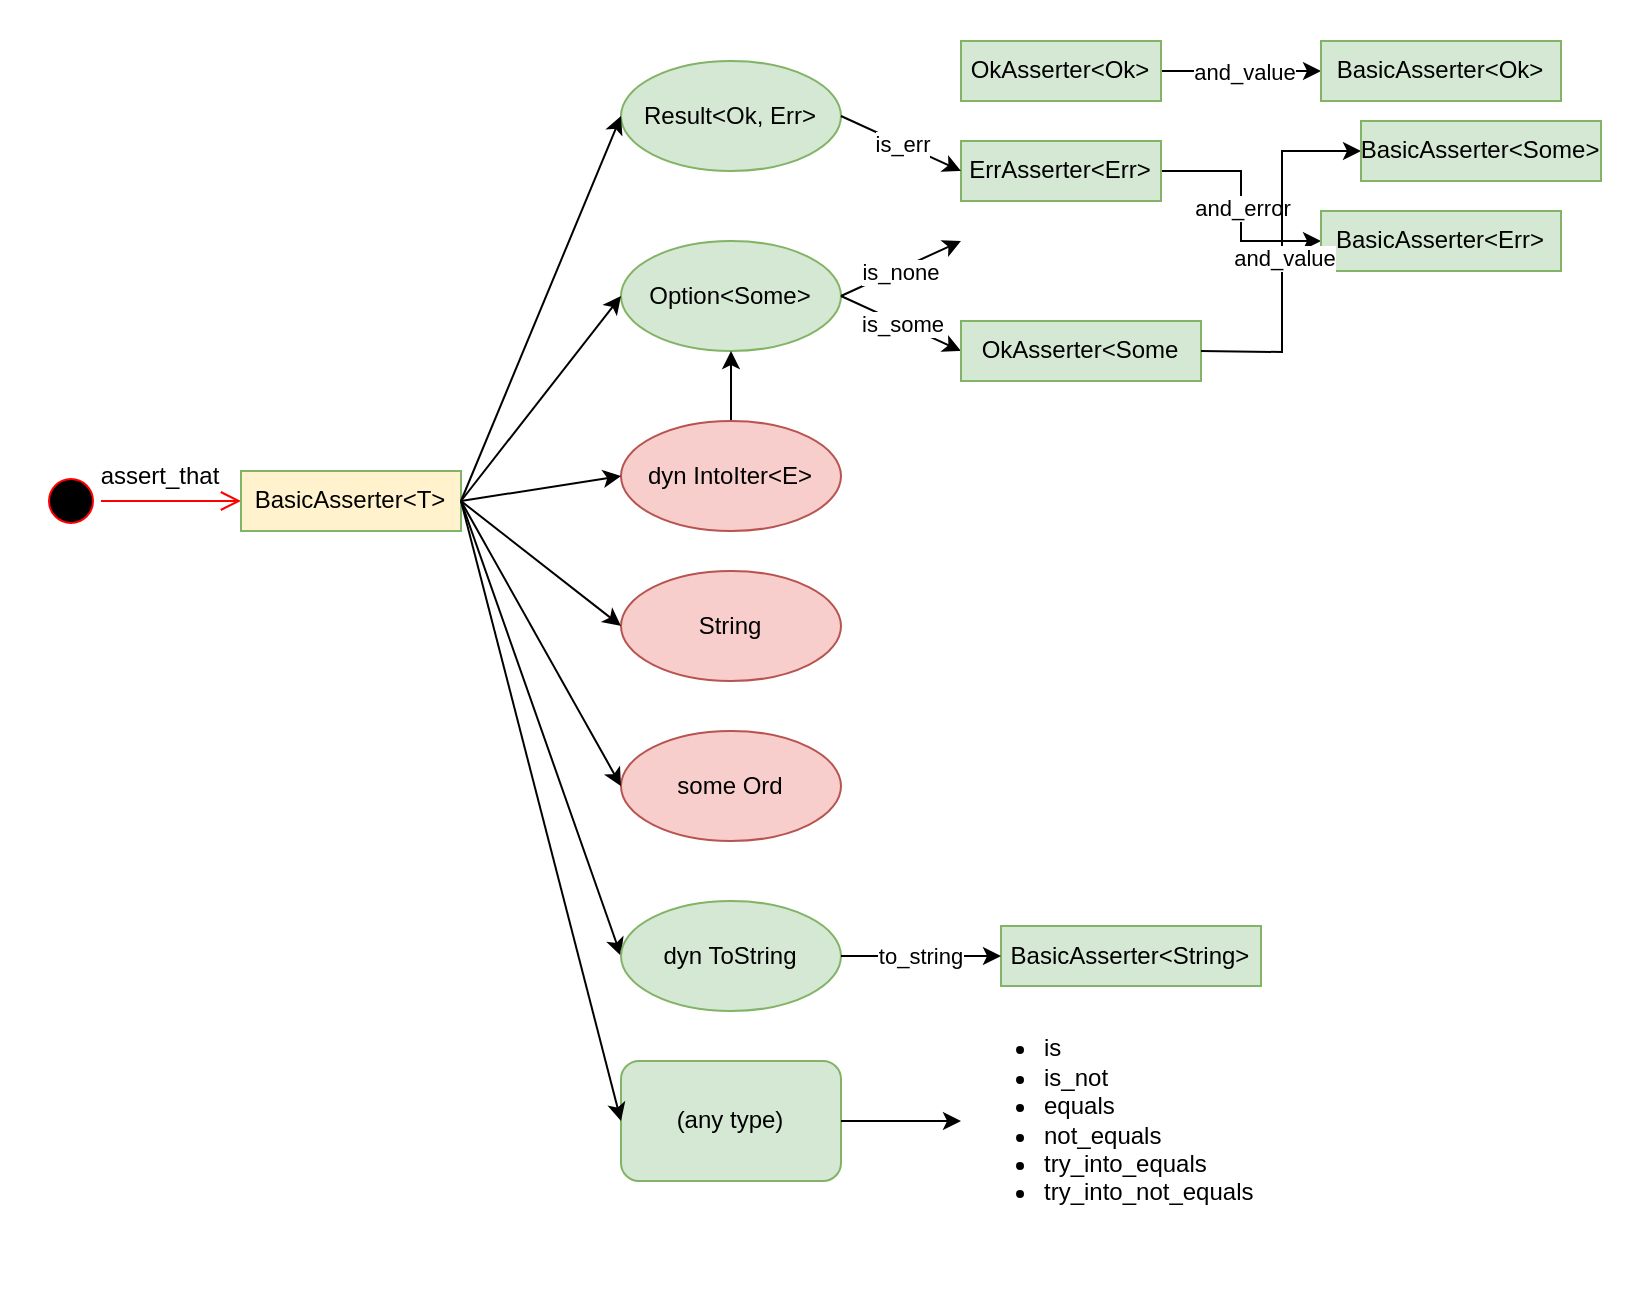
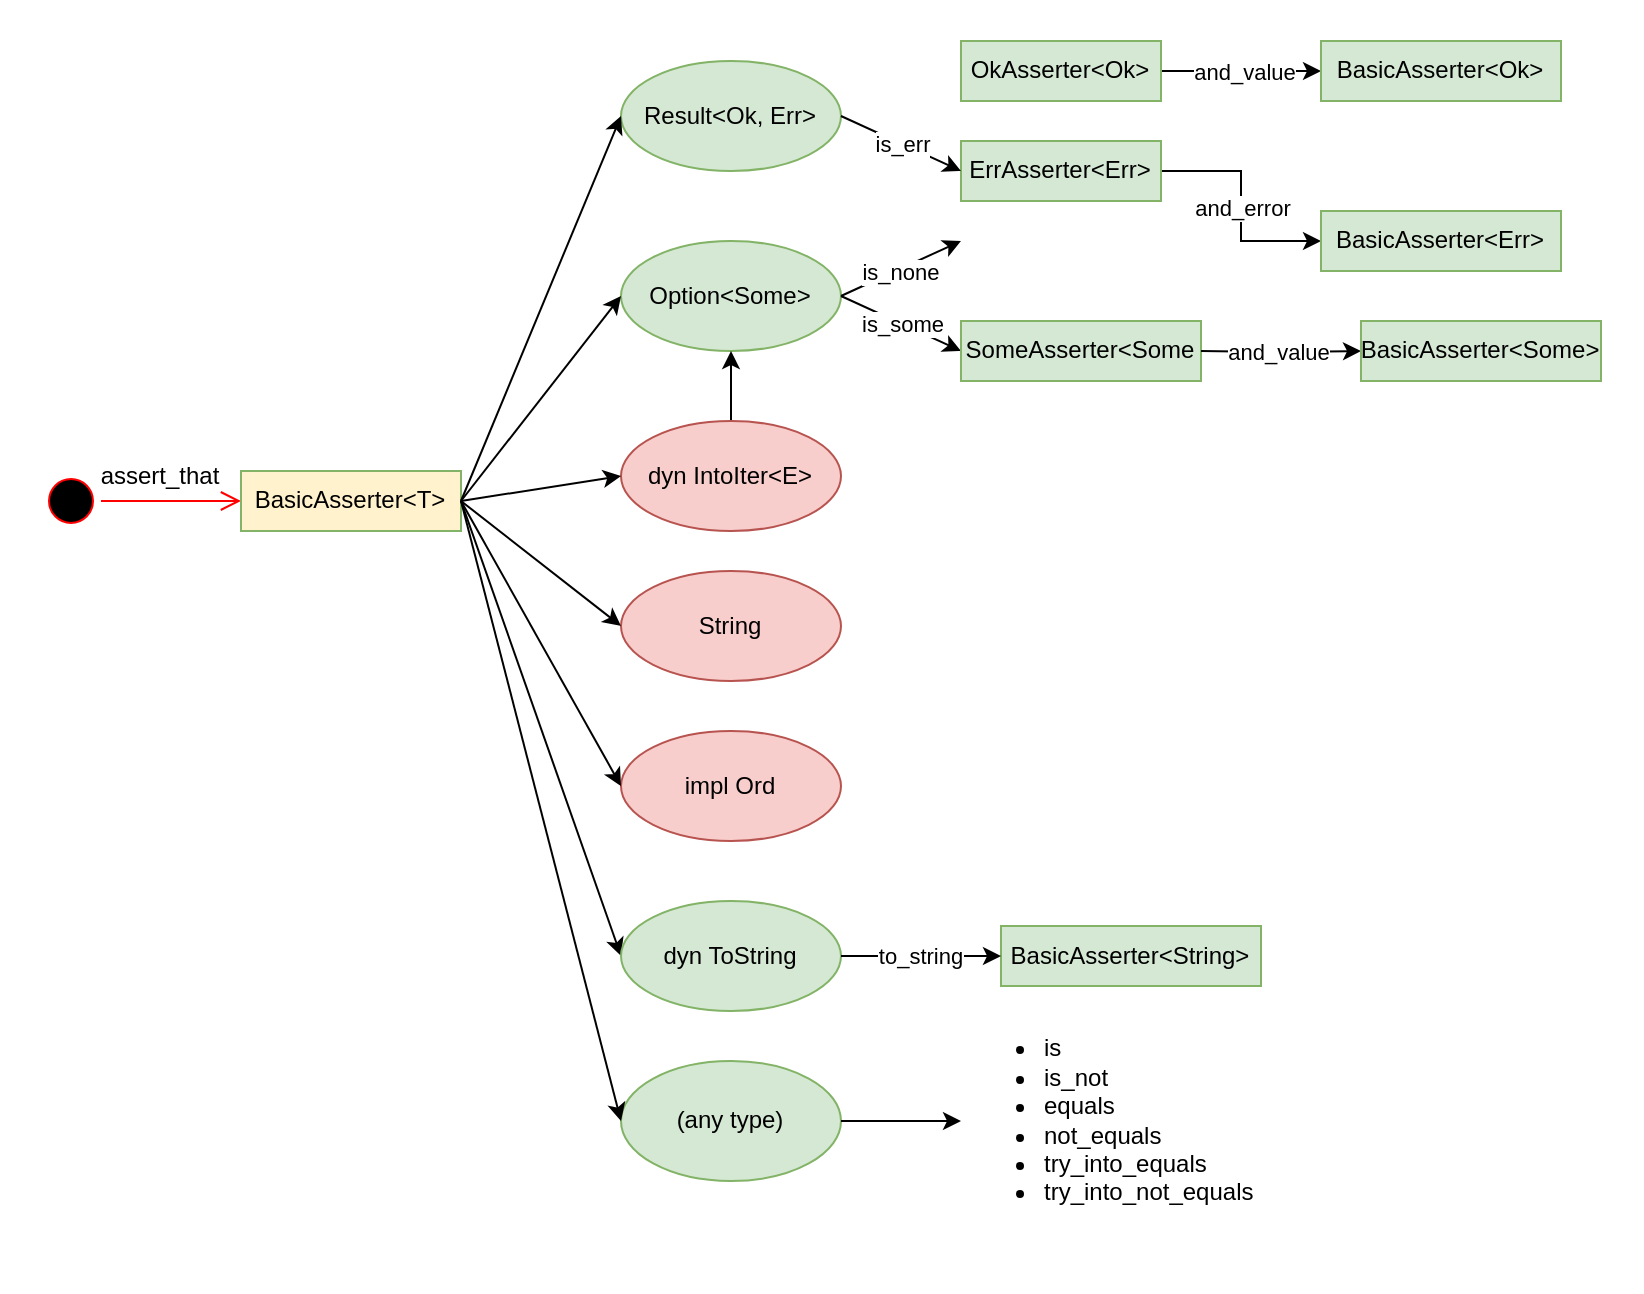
(1481, 151) -> (1481, 351)
(1081, 351) -> (1081, 351)
(731, 787) -> (731, 787)
(731, 1121) -> (731, 1121)
